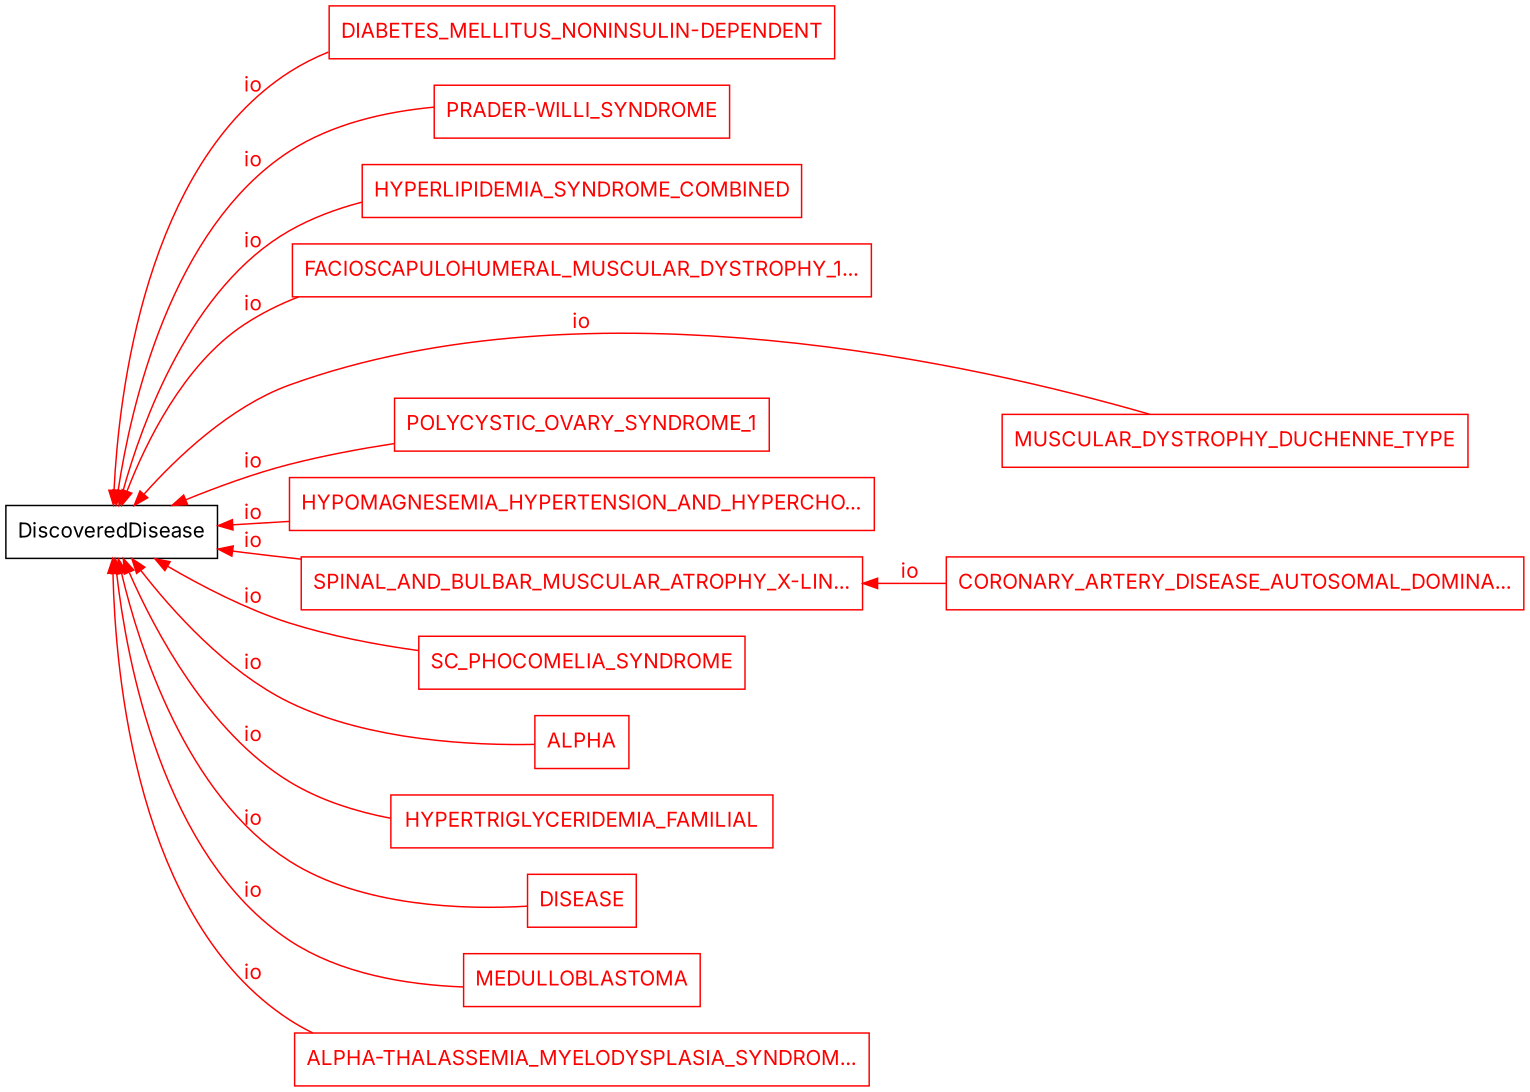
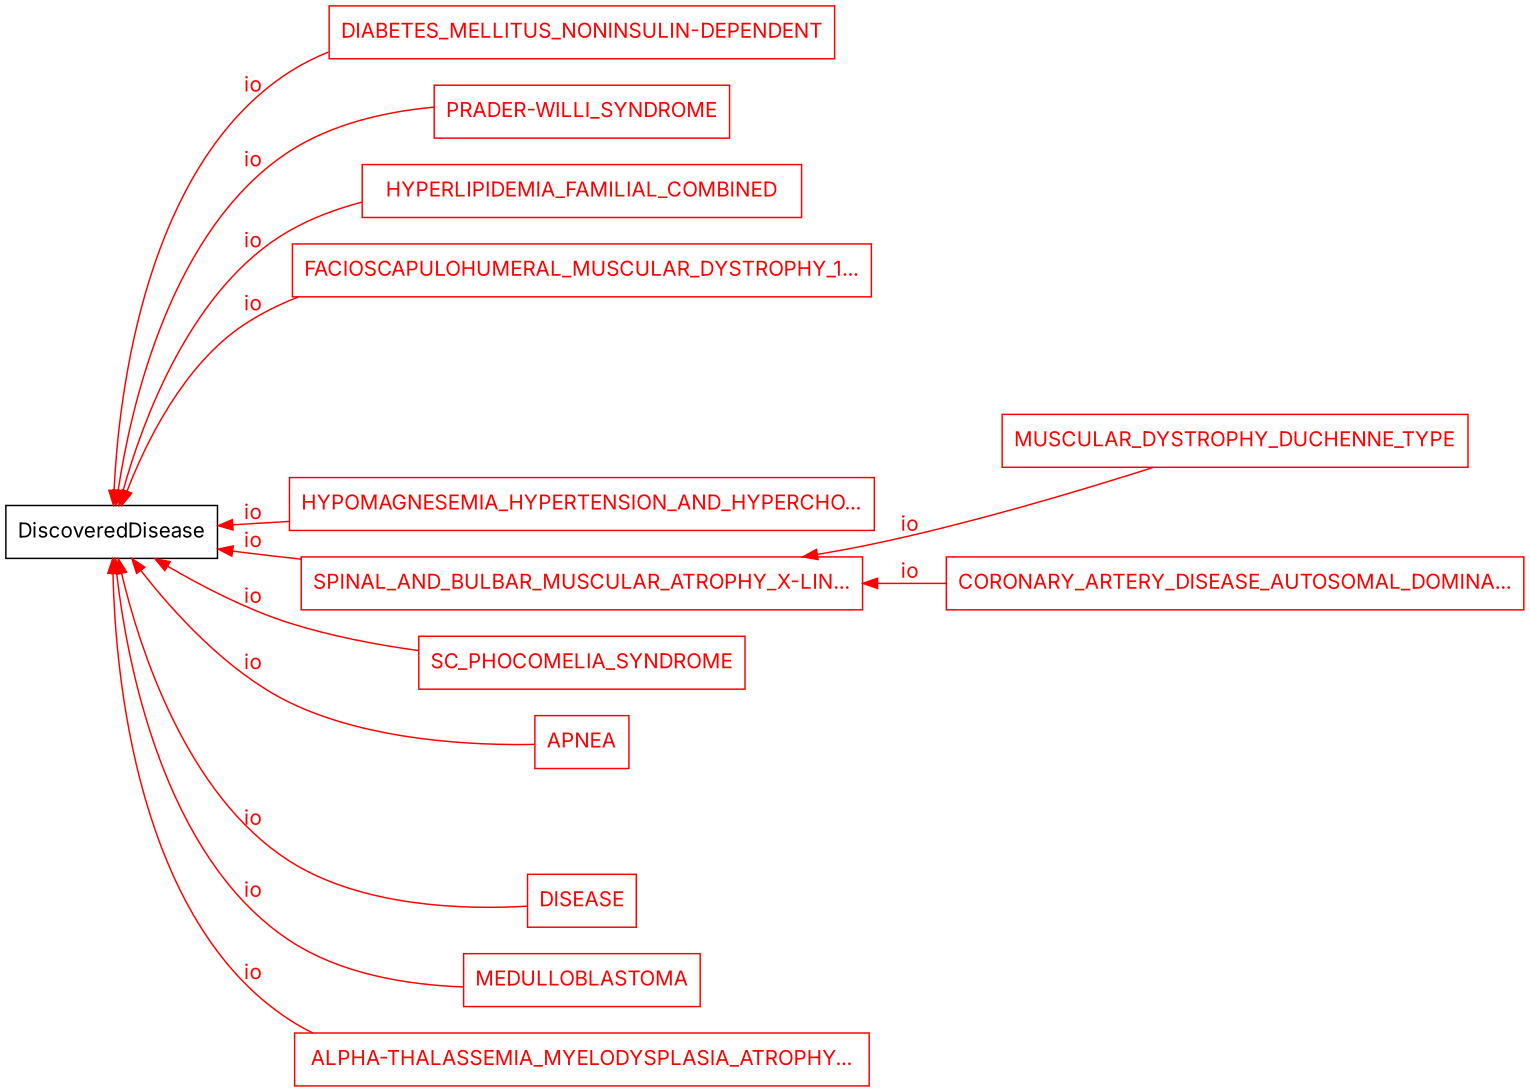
(582, 191) -> (582, 191)
(629, 334) -> (987, 517)
(582, 425) -> none
(582, 742) -> (582, 742)
(582, 821) -> none
(582, 1059) -> (582, 1059)
